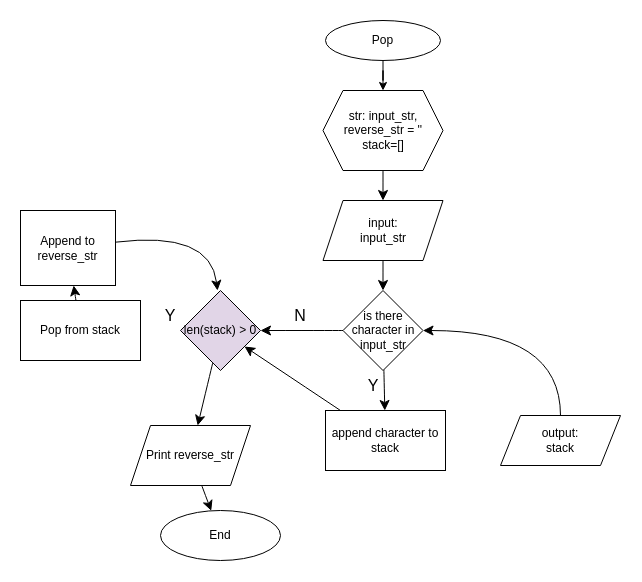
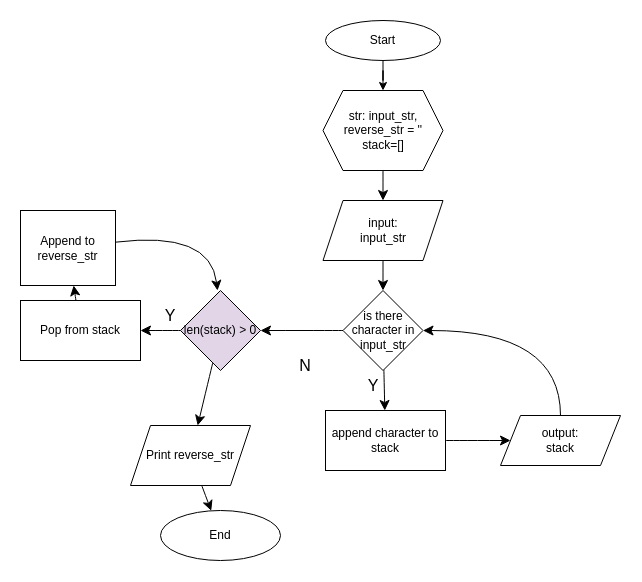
(383, 41) -> (383, 41)
(301, 316) -> (306, 366)
none -> (165, 331)
(295, 380) -> (475, 441)
